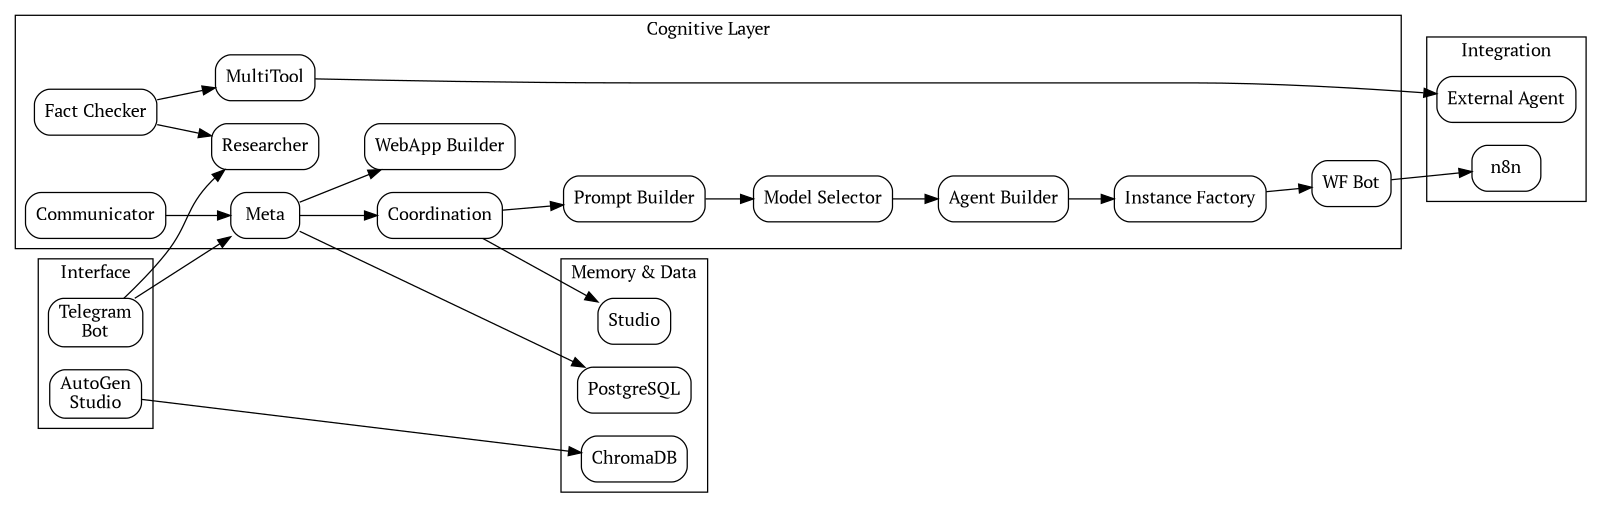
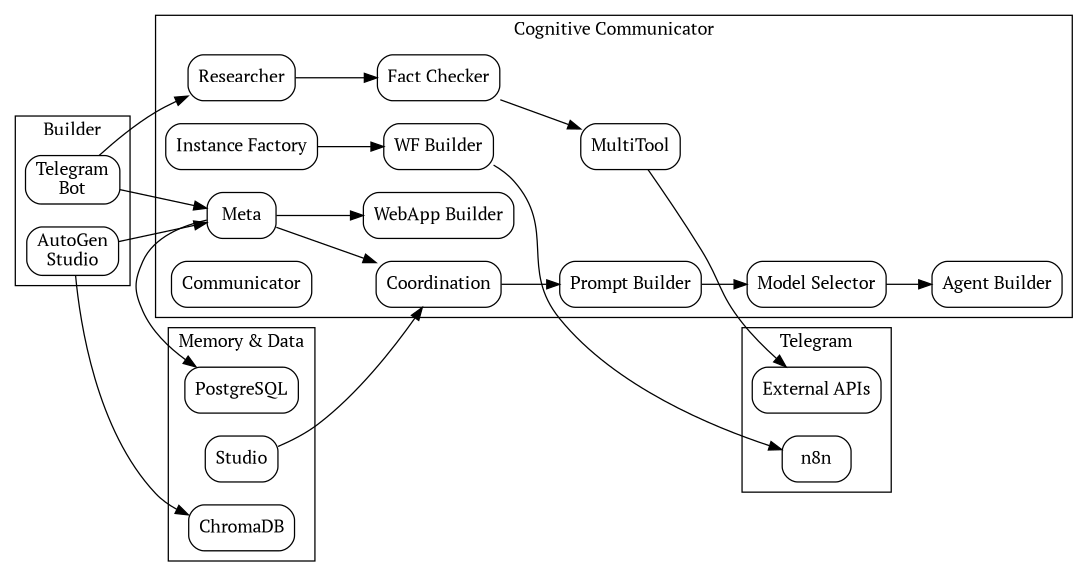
(708, 30) -> (614, 30)
(1506, 52) -> (817, 342)
(1506, 99) -> (817, 390)
(178, 129) -> (330, 78)
(1352, 184) -> (439, 147)
(1085, 199) -> none
(197, 215) -> (147, 235)
(535, 267) -> (355, 391)
(96, 273) -> (73, 131)
